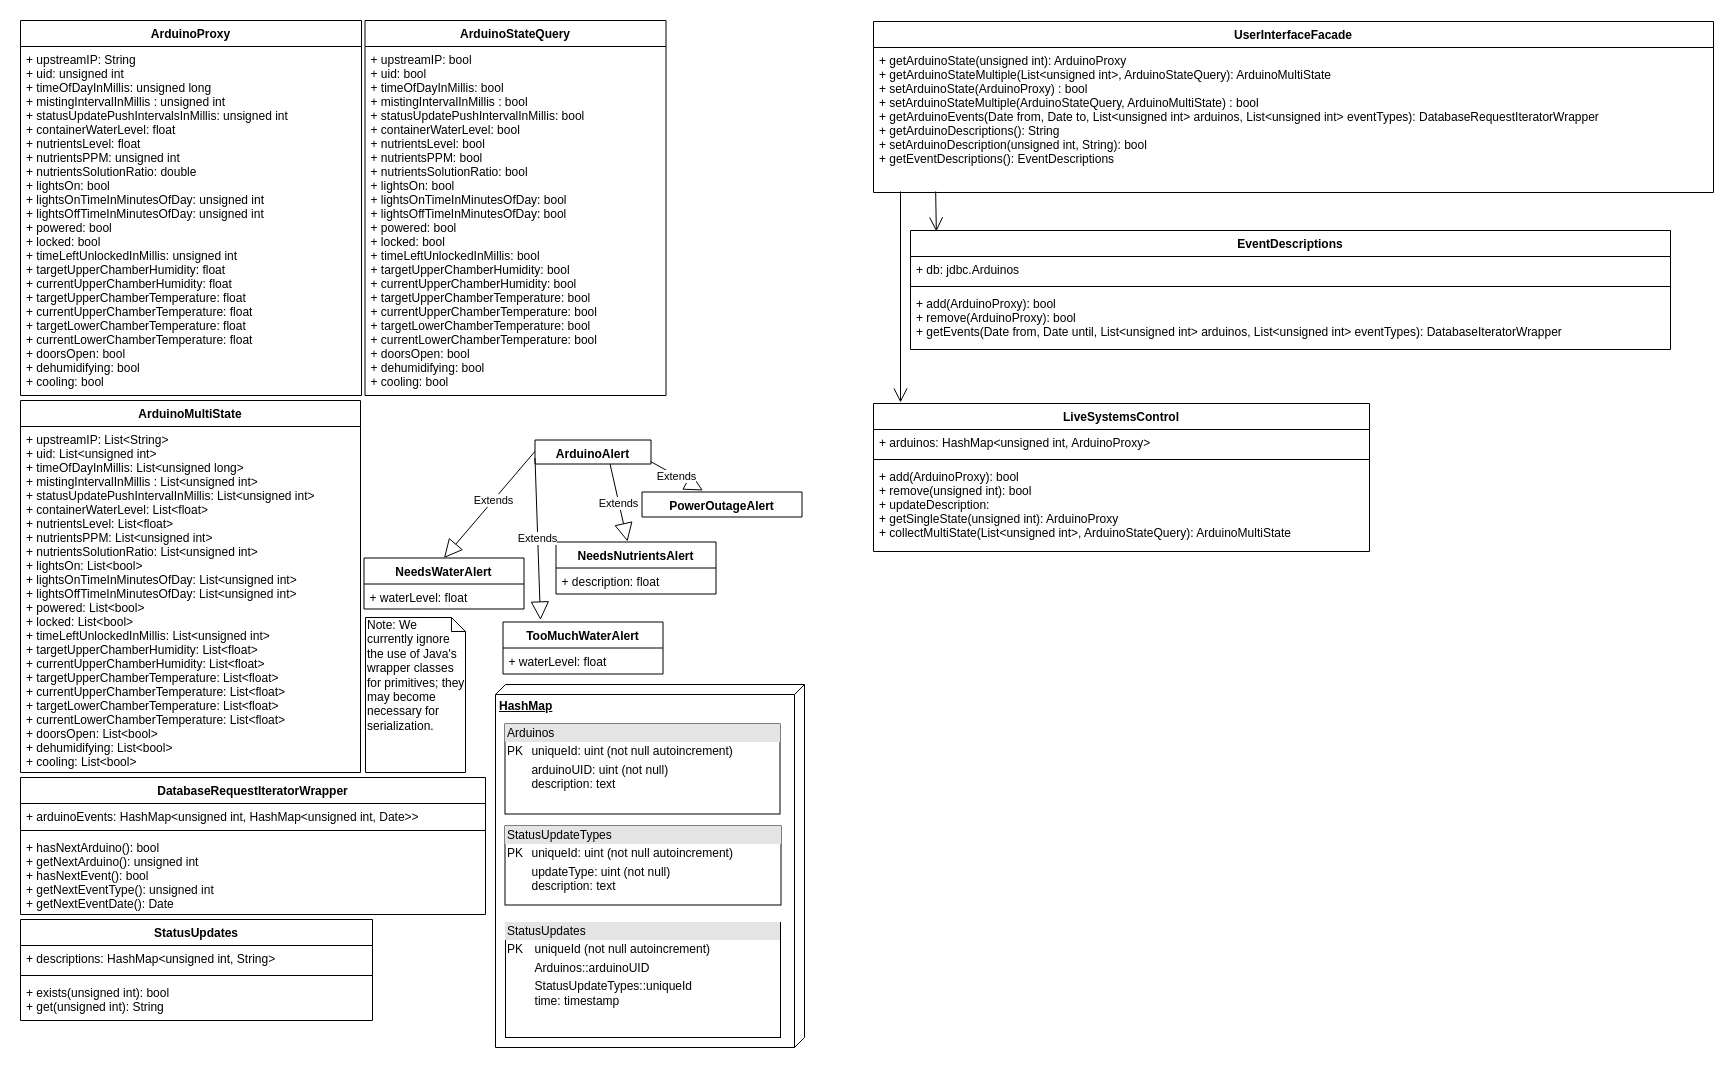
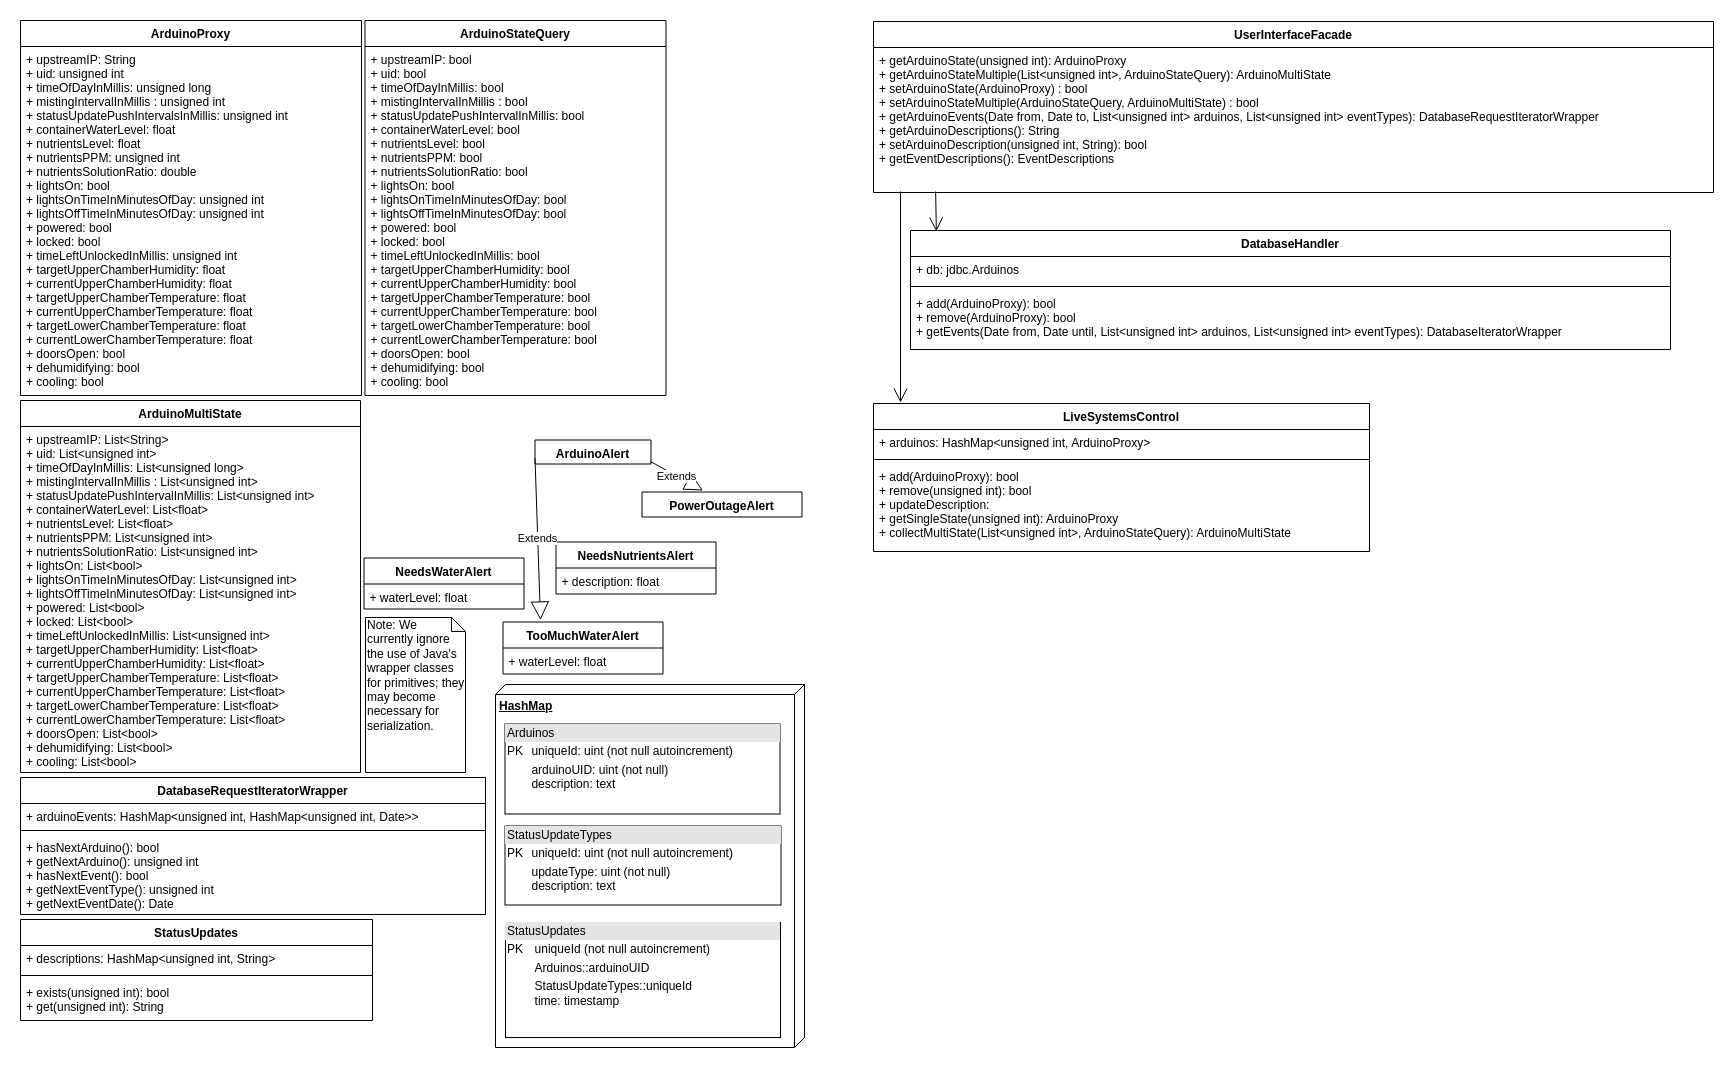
(1290, 244) -> (1290, 244)
(617, 494) -> none
(496, 498) -> none
